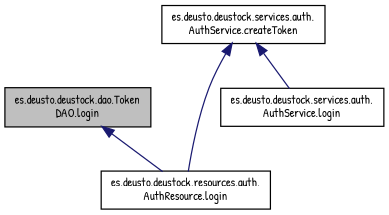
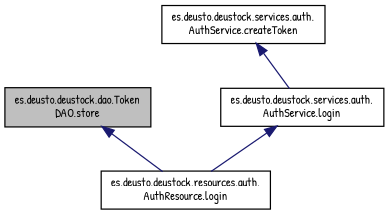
(78, 107) -> (78, 107)
(201, 111) -> (239, 152)
